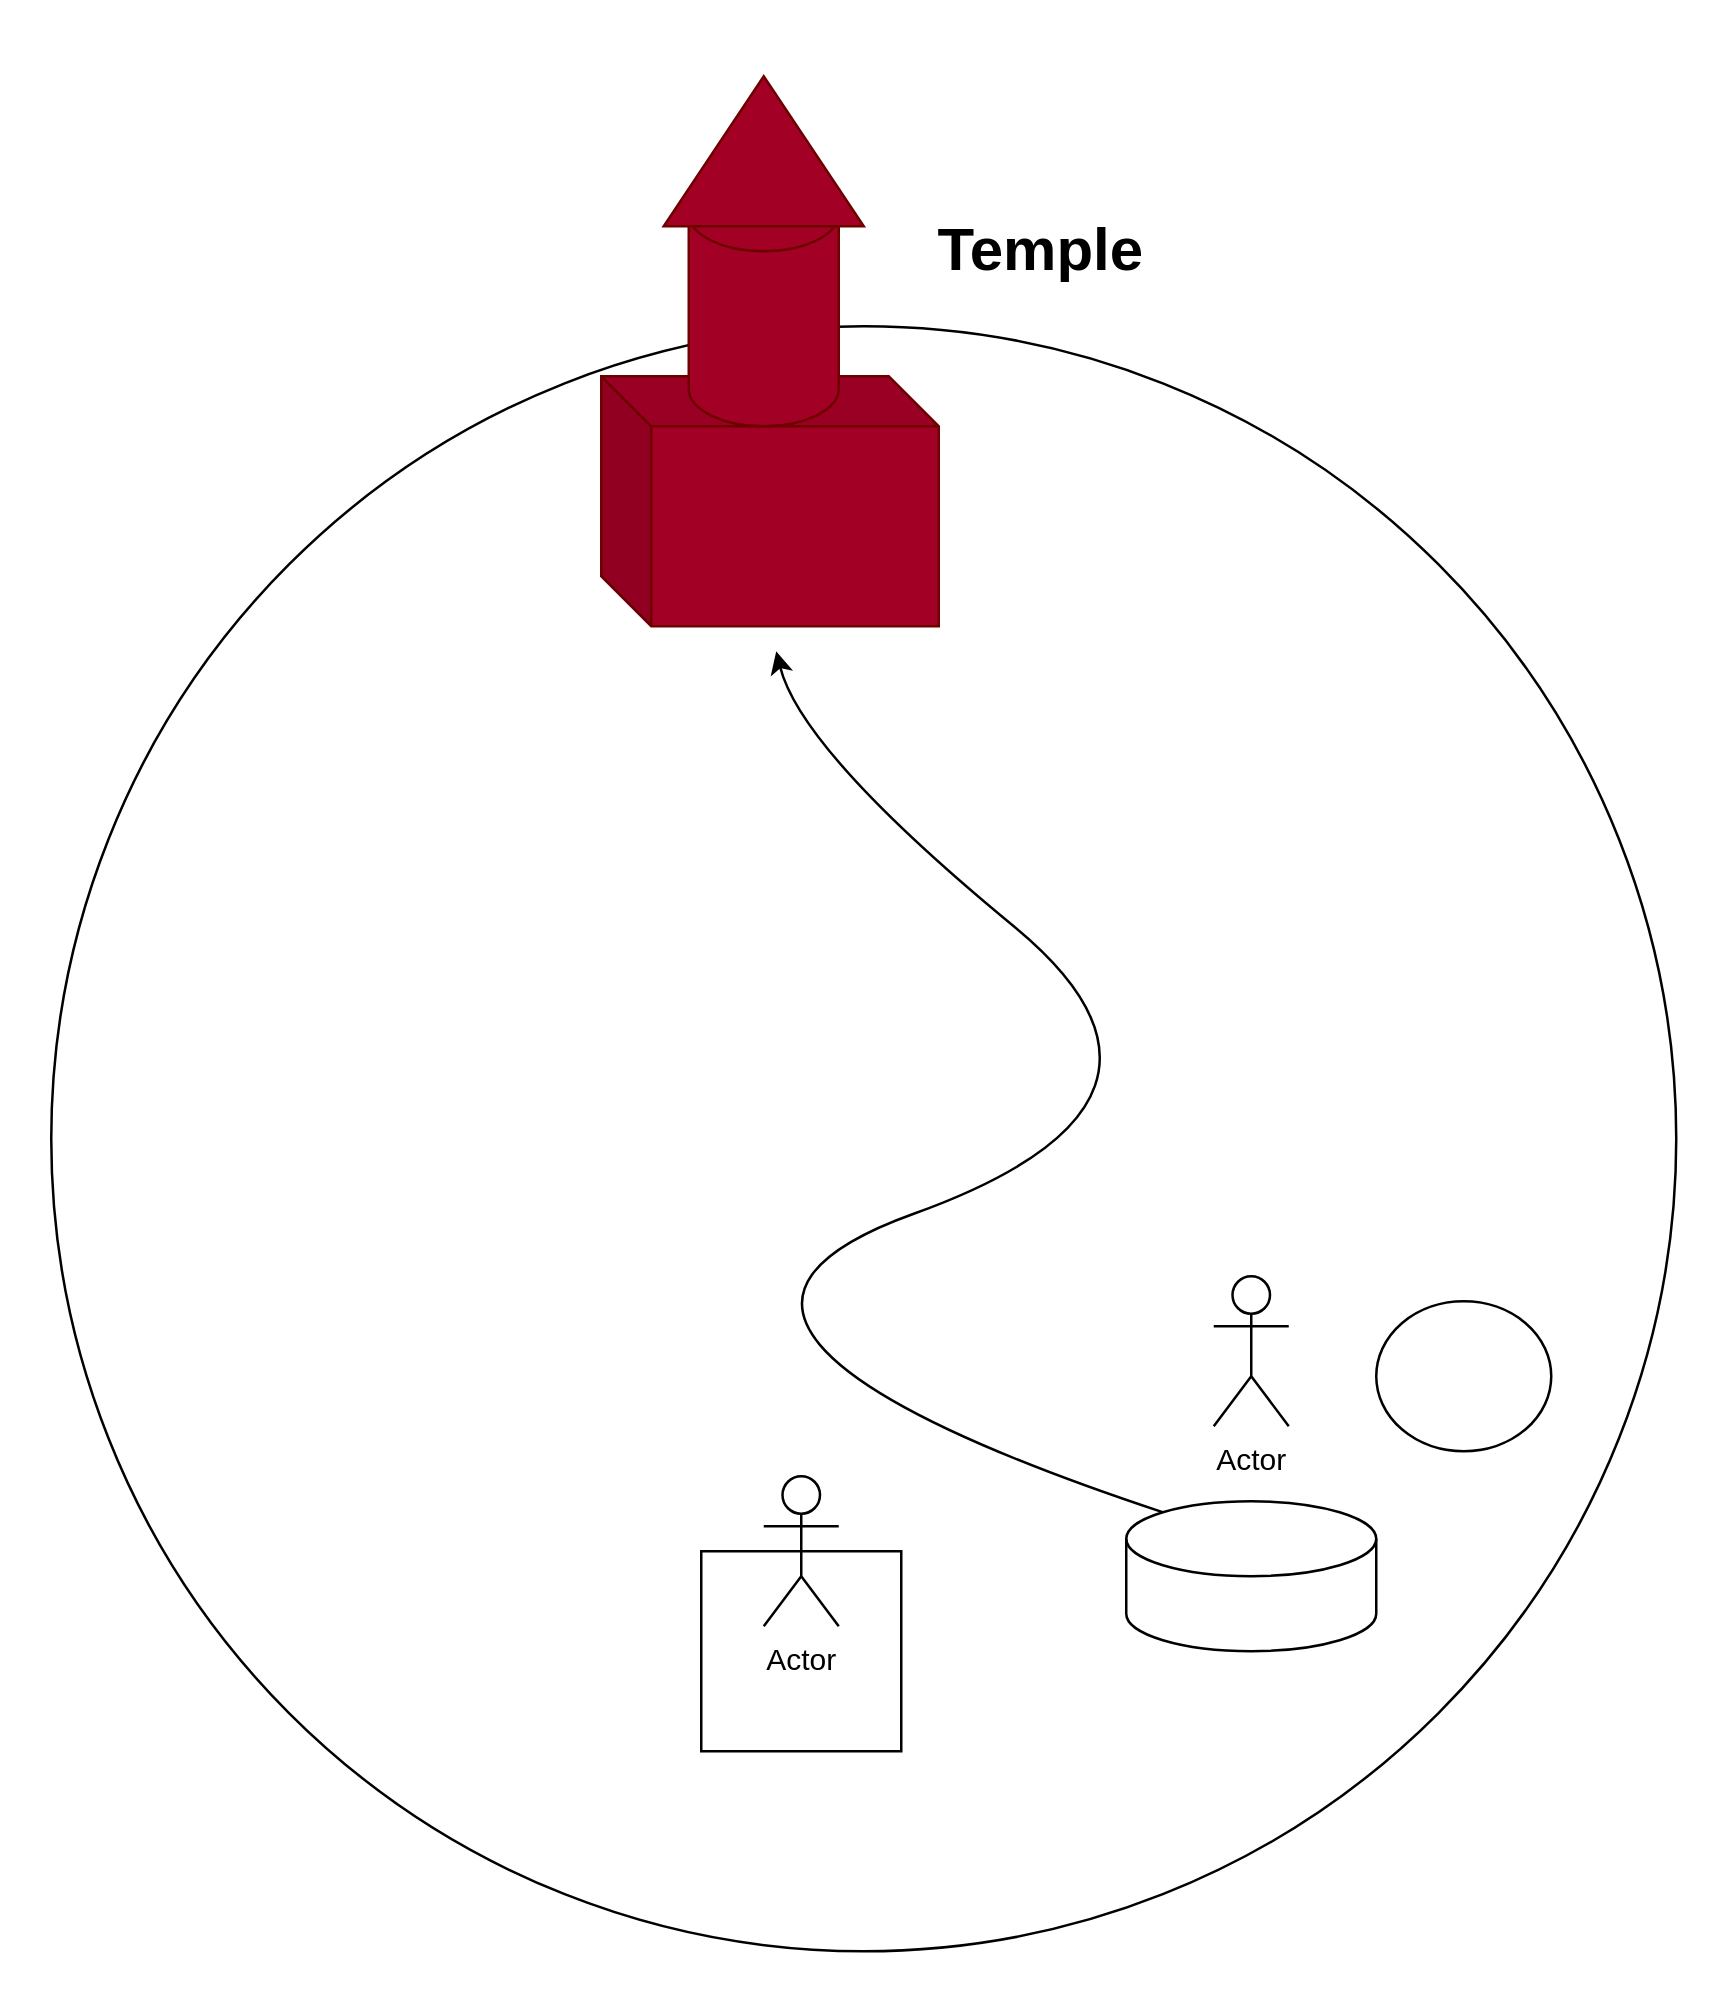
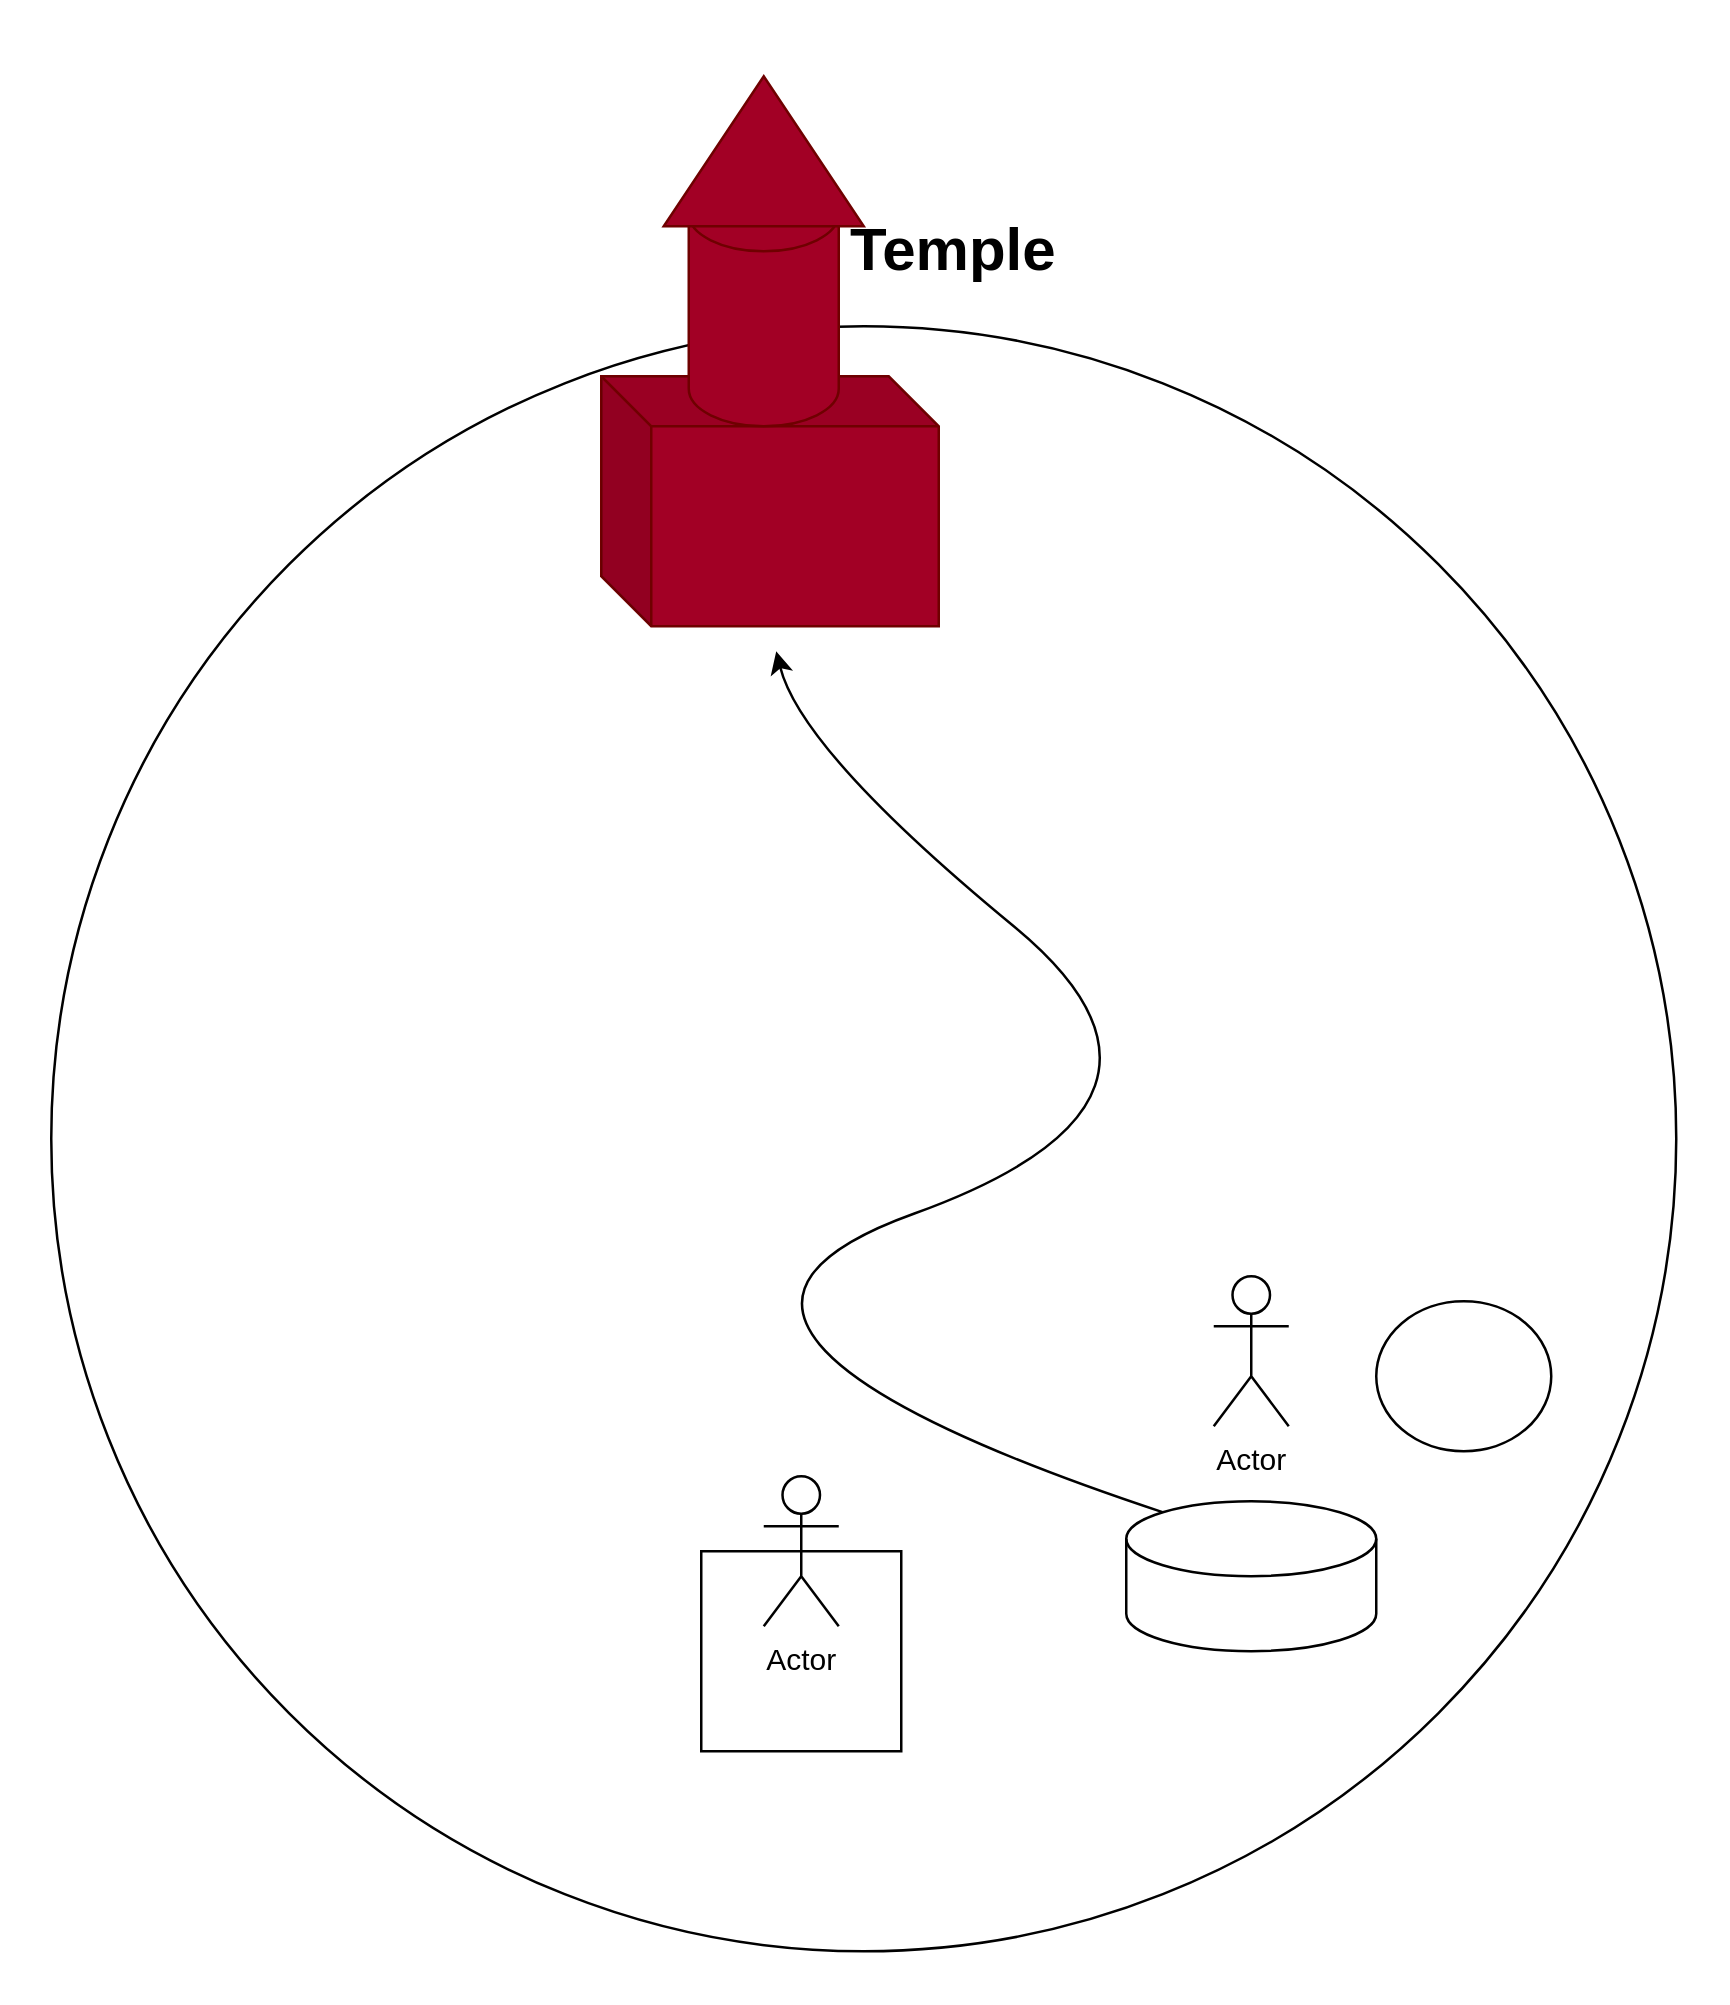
(1039, 251) -> (951, 251)
